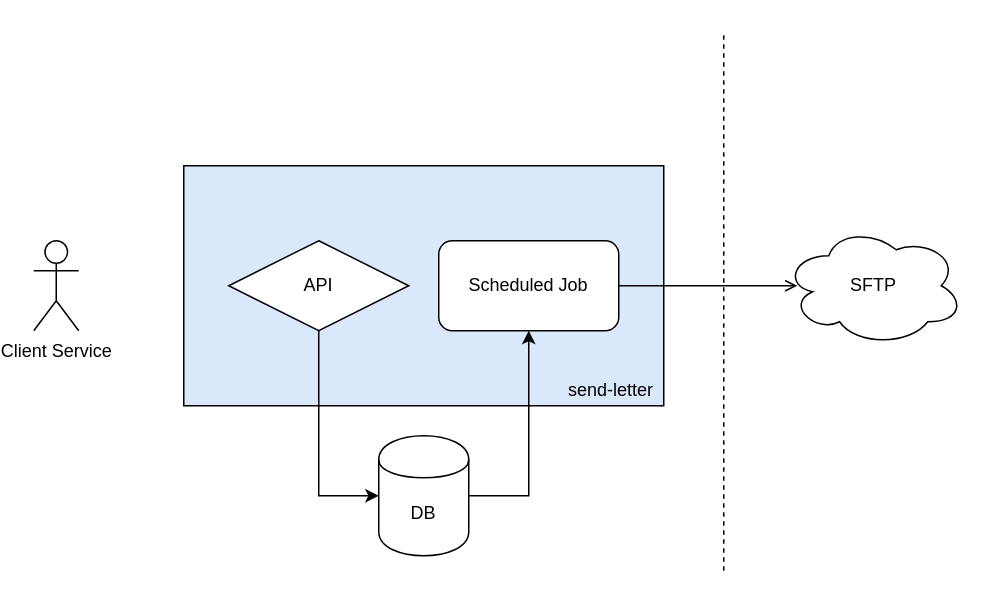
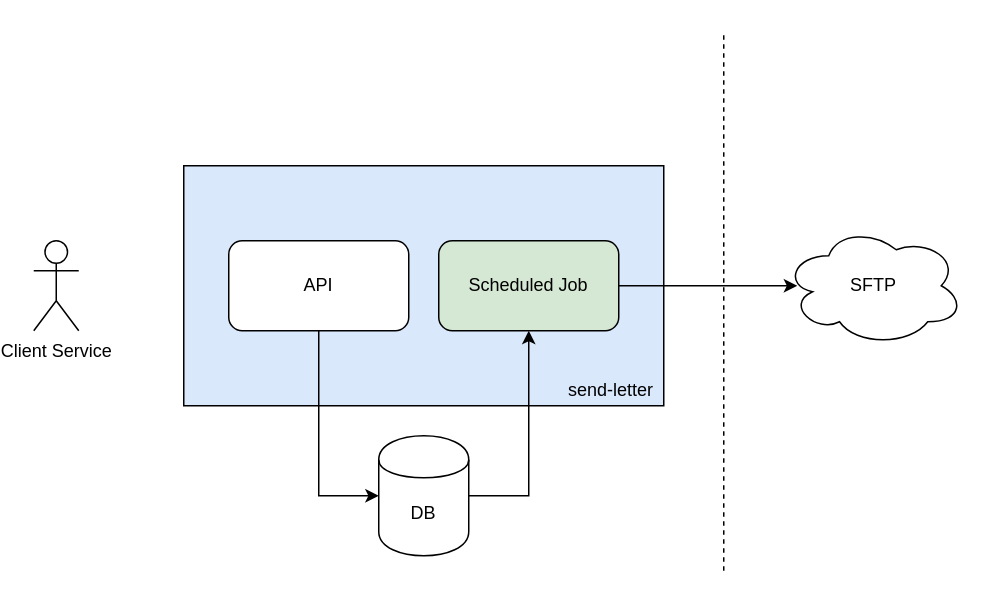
(319, 286) -> (319, 286)
(529, 286) -> (529, 286)
(788, 286) -> (786, 286)
